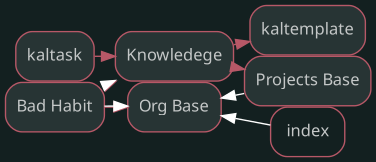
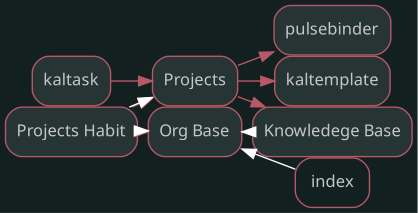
none -> (332, 30)
(174, 56) -> (195, 81)
(308, 81) -> (332, 132)
(55, 107) -> (71, 132)
